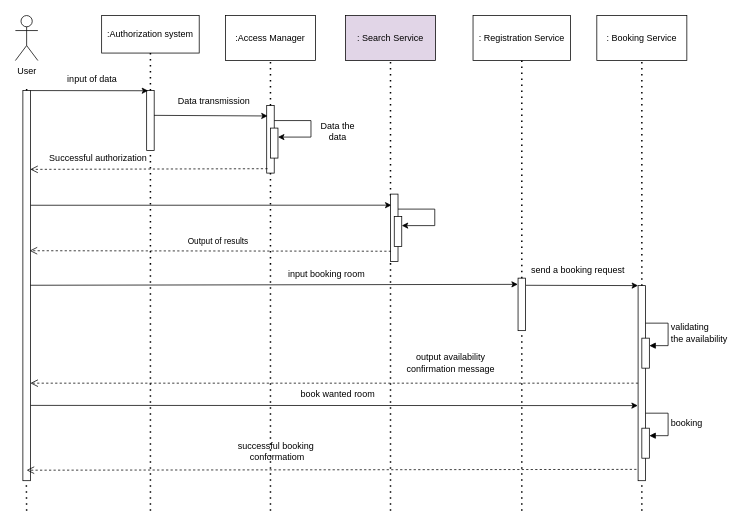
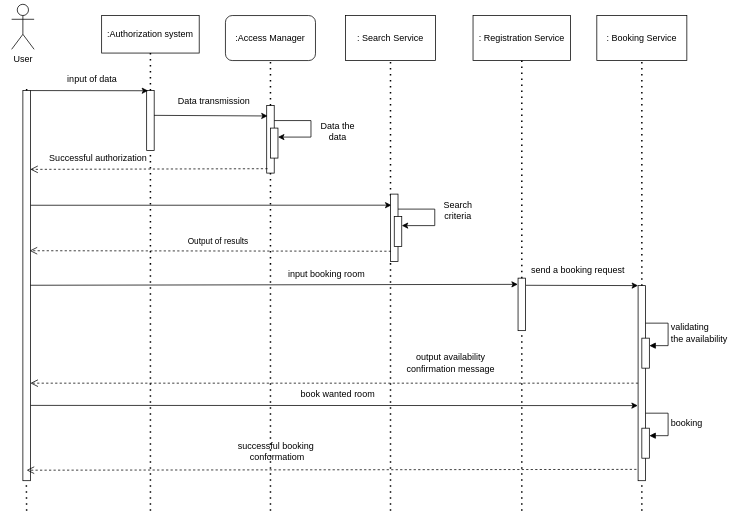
(27, 38) -> (23, 27)
(270, 38) -> (270, 38)
(390, 38) -> (390, 38)
none -> (458, 210)
